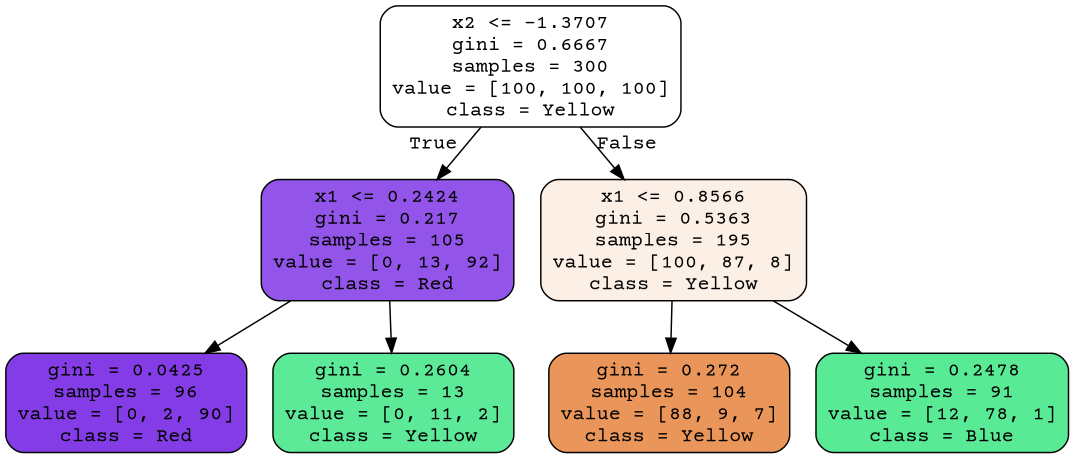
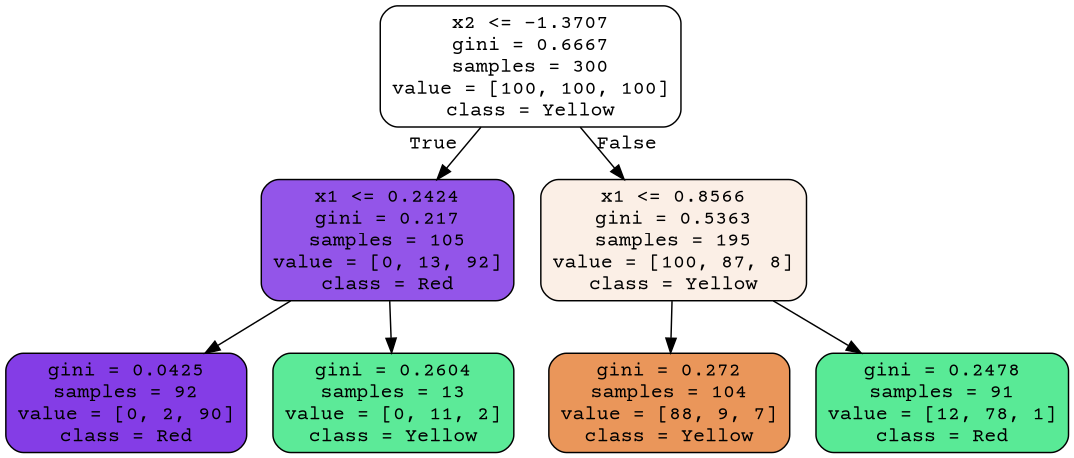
(126, 403) -> (126, 403)
(942, 403) -> (942, 403)
